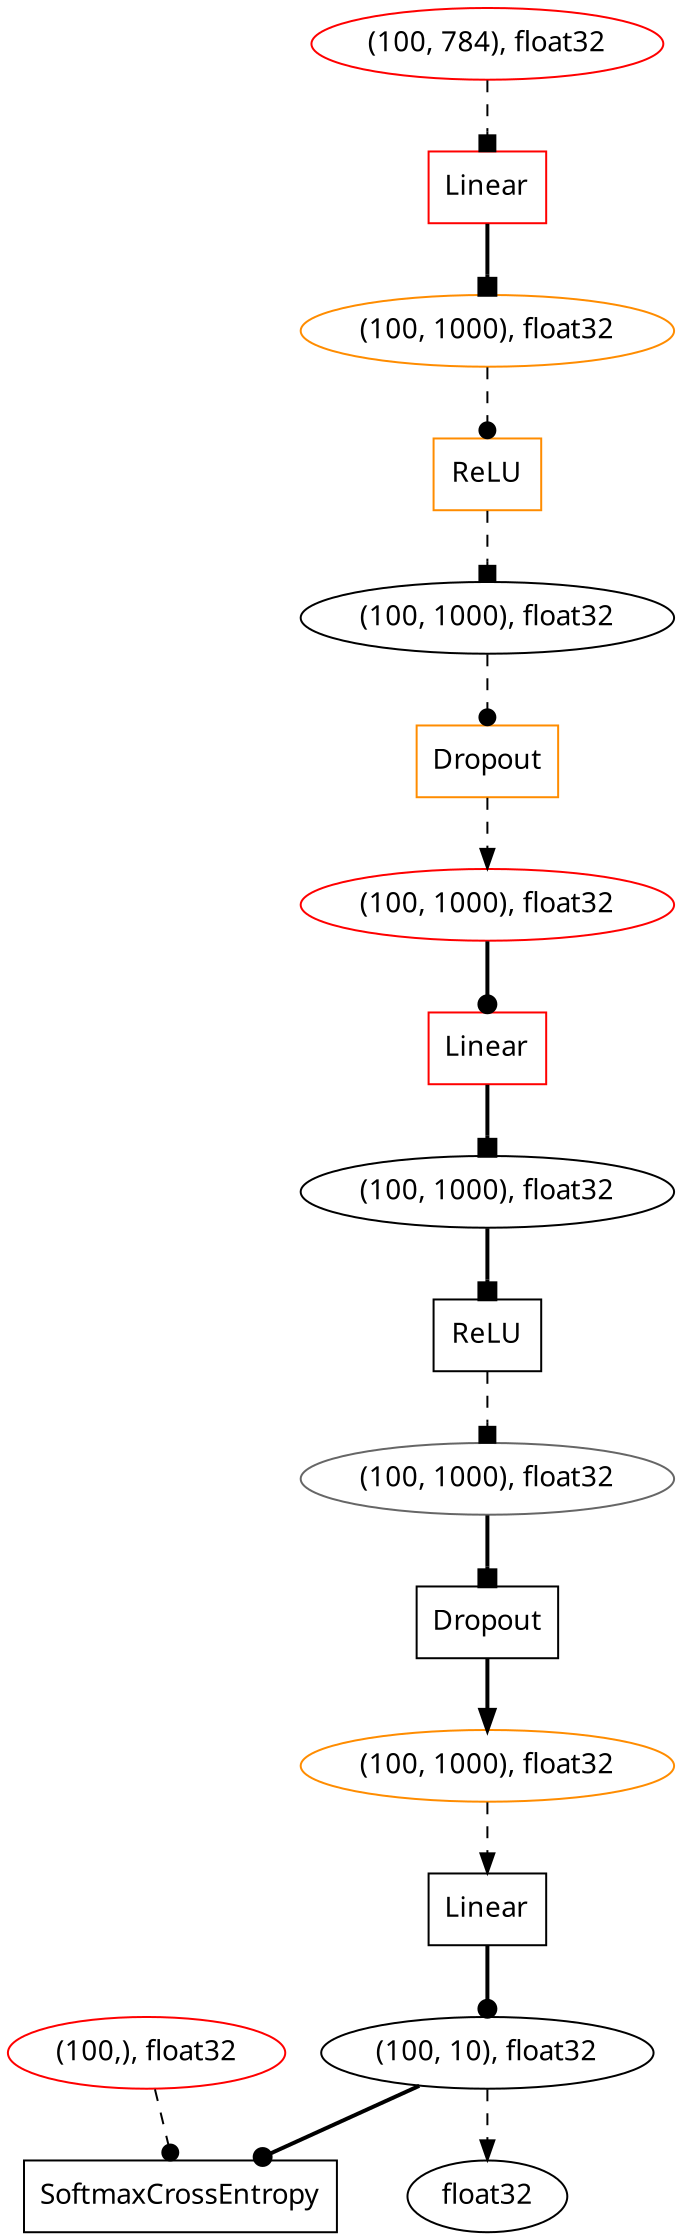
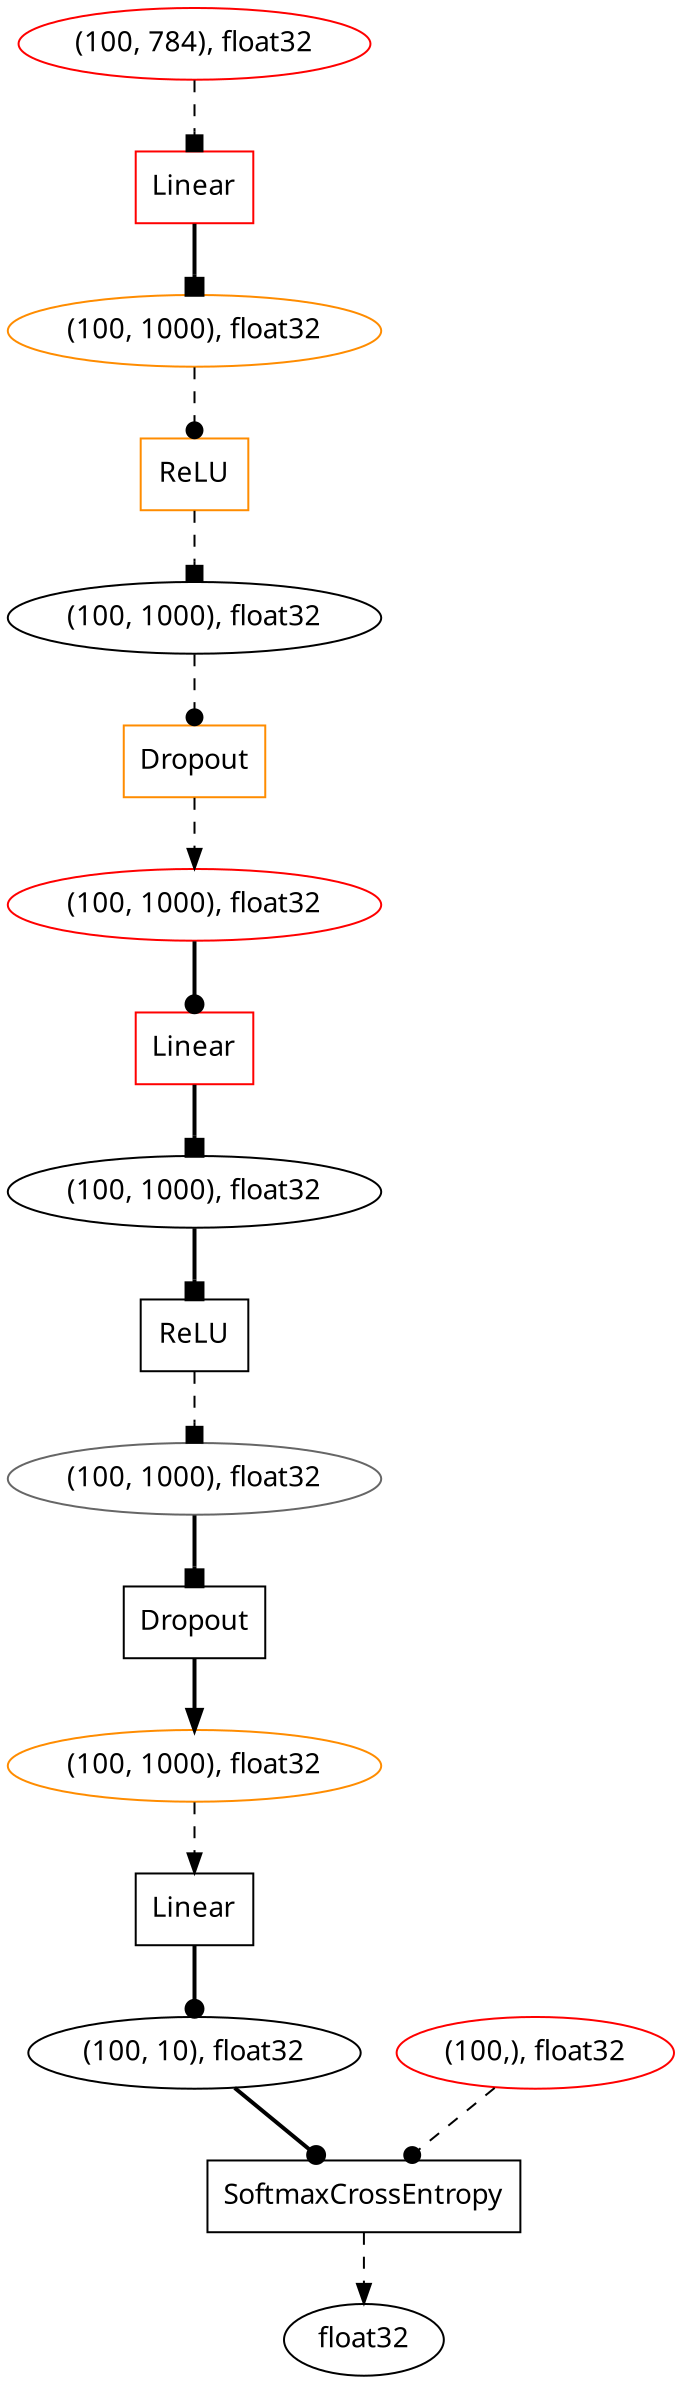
(487, 2115) -> (364, 2258)
